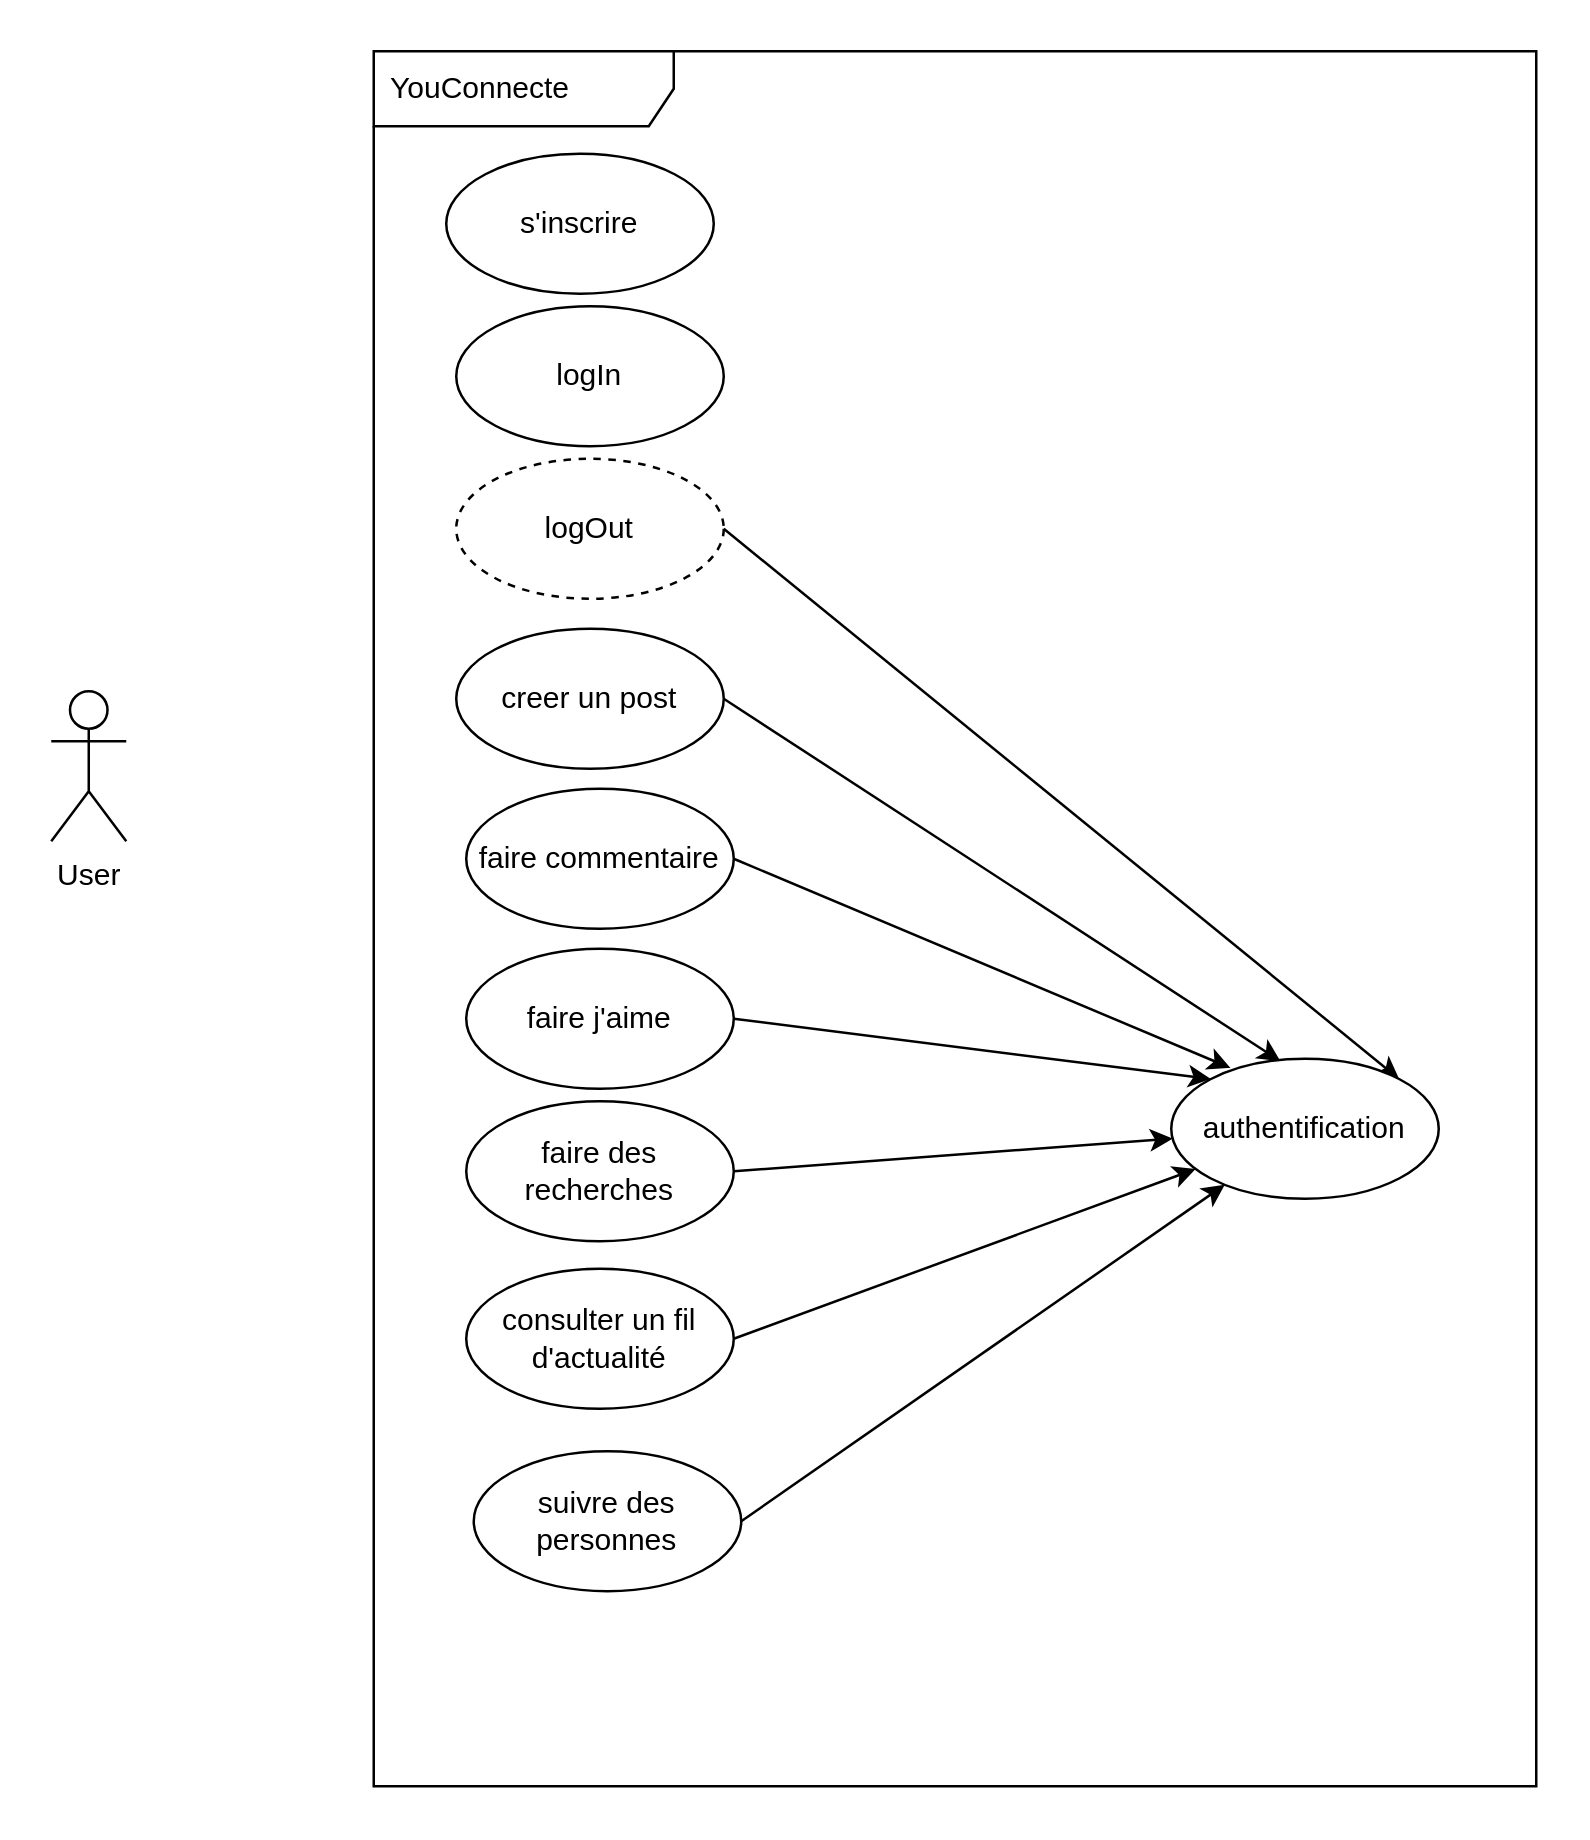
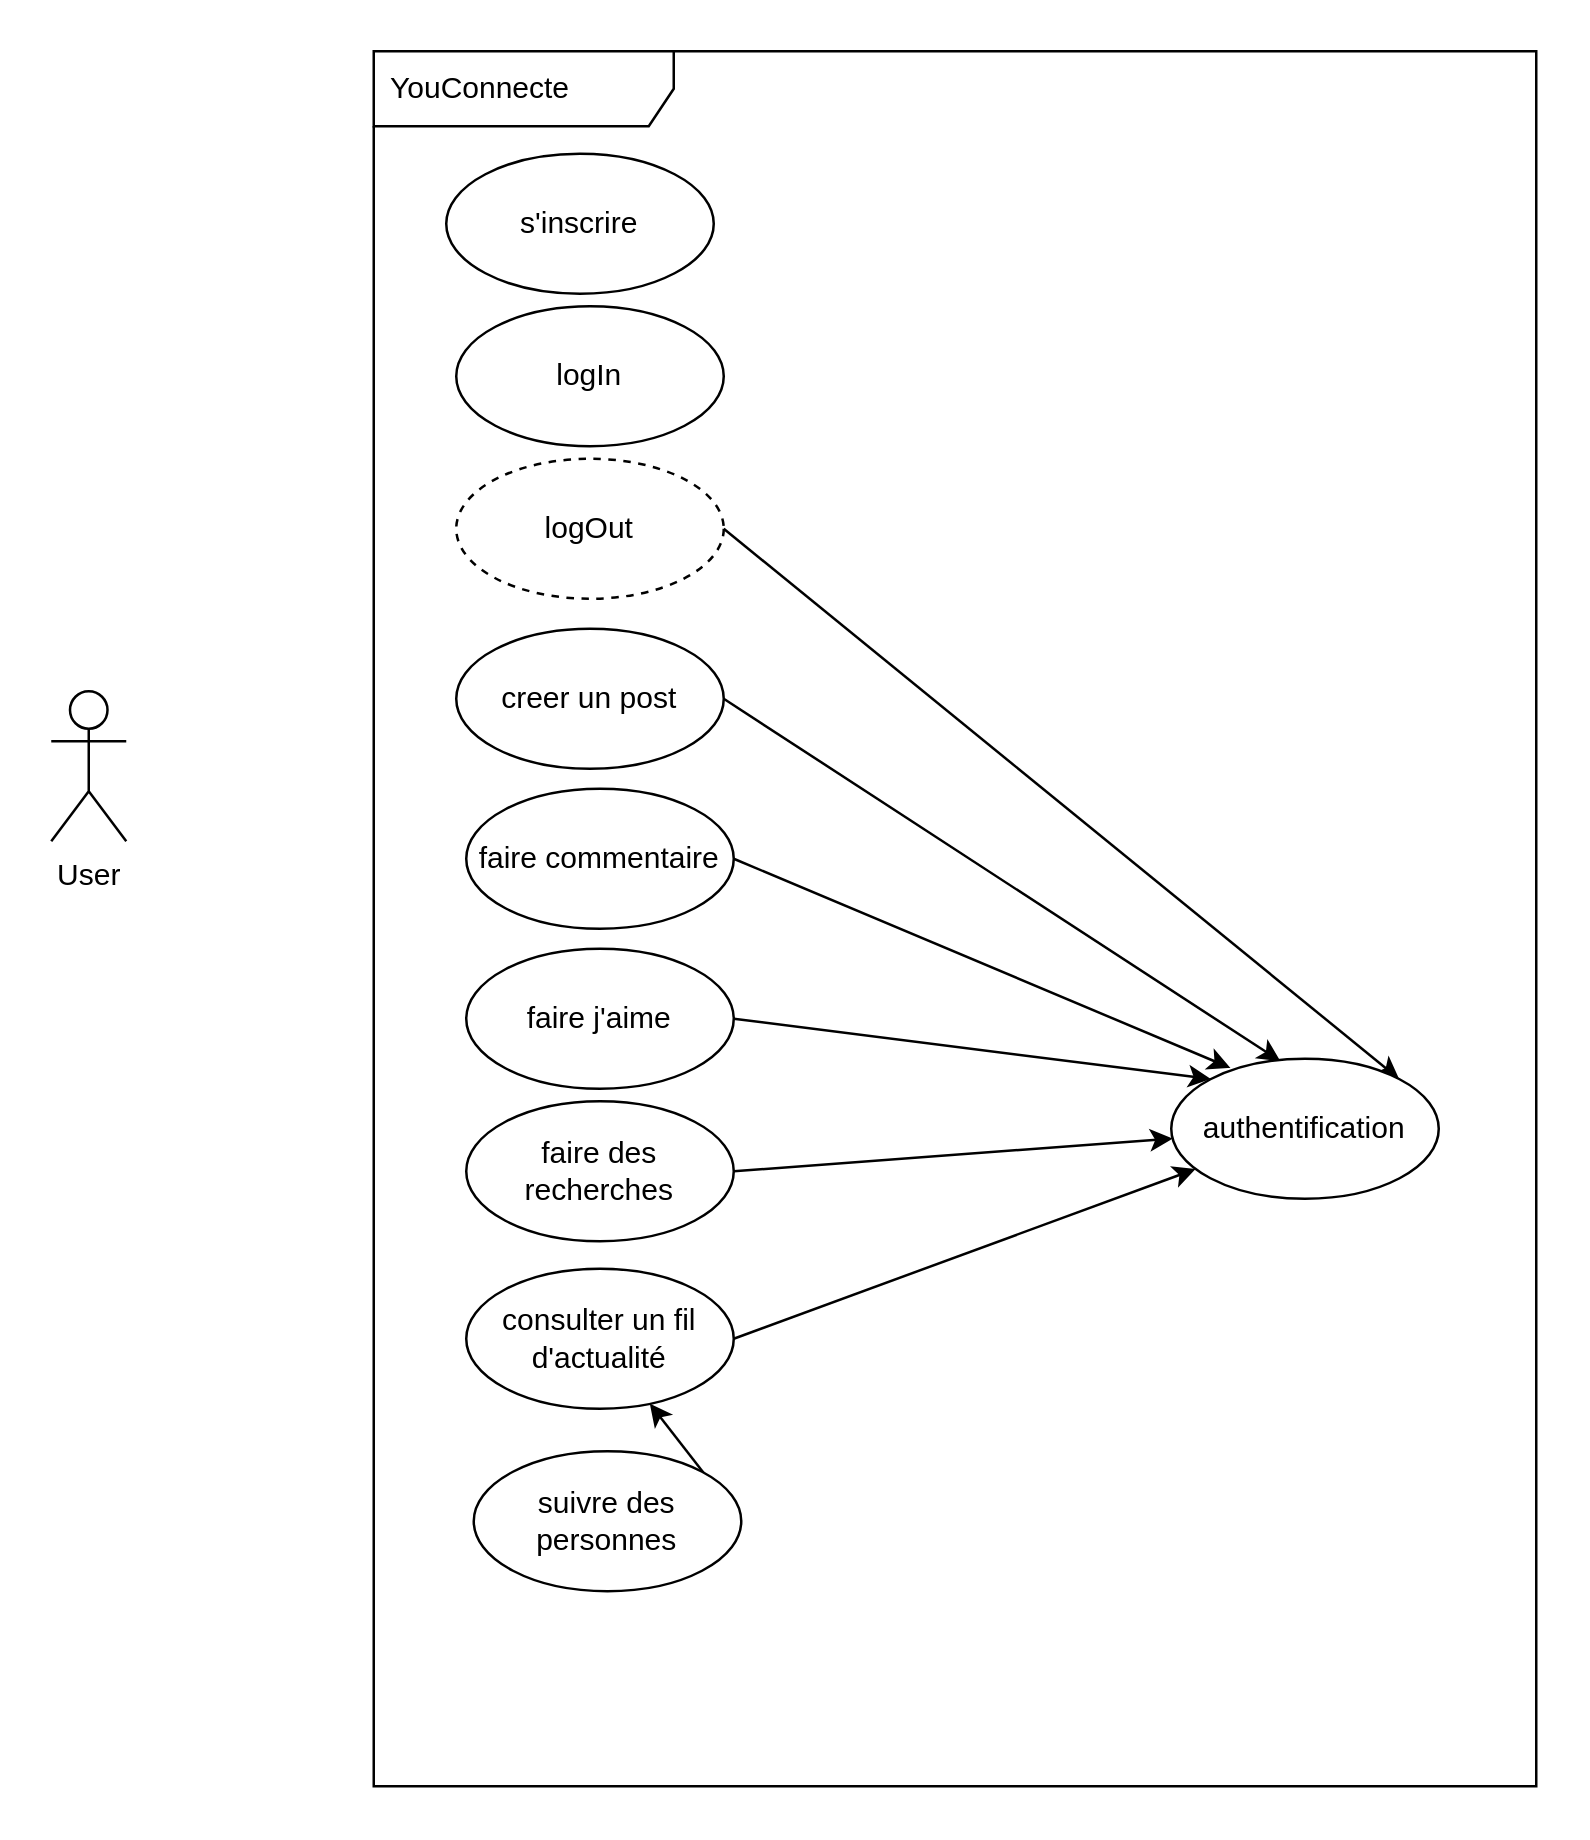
(976, 1358) -> (681, 1444)
